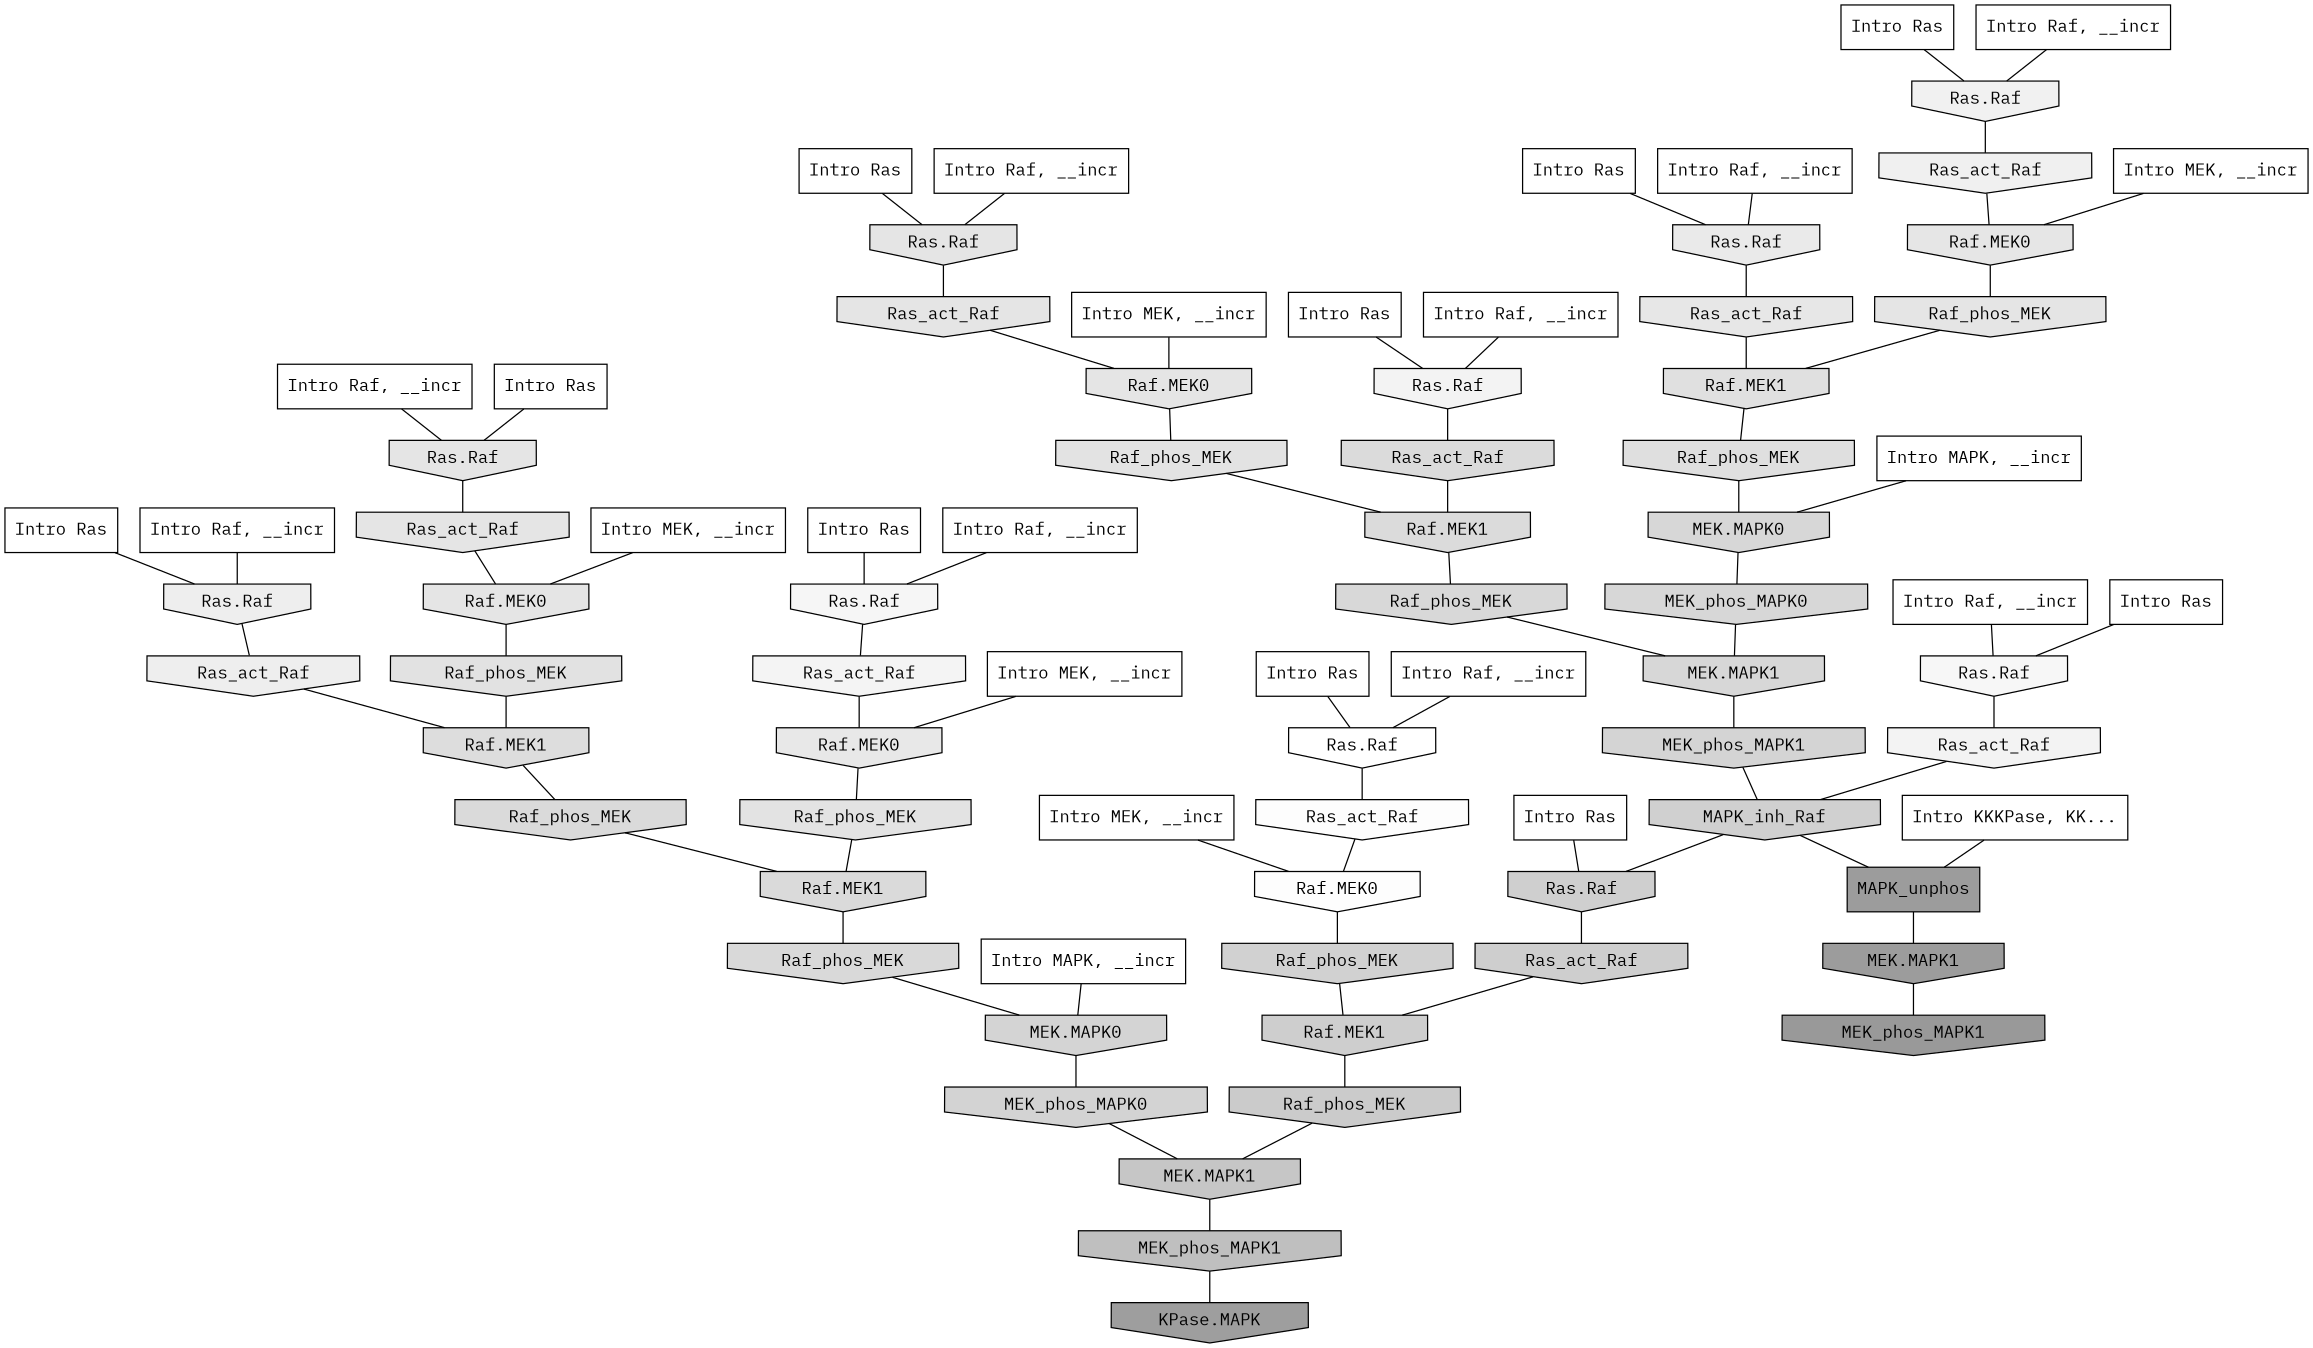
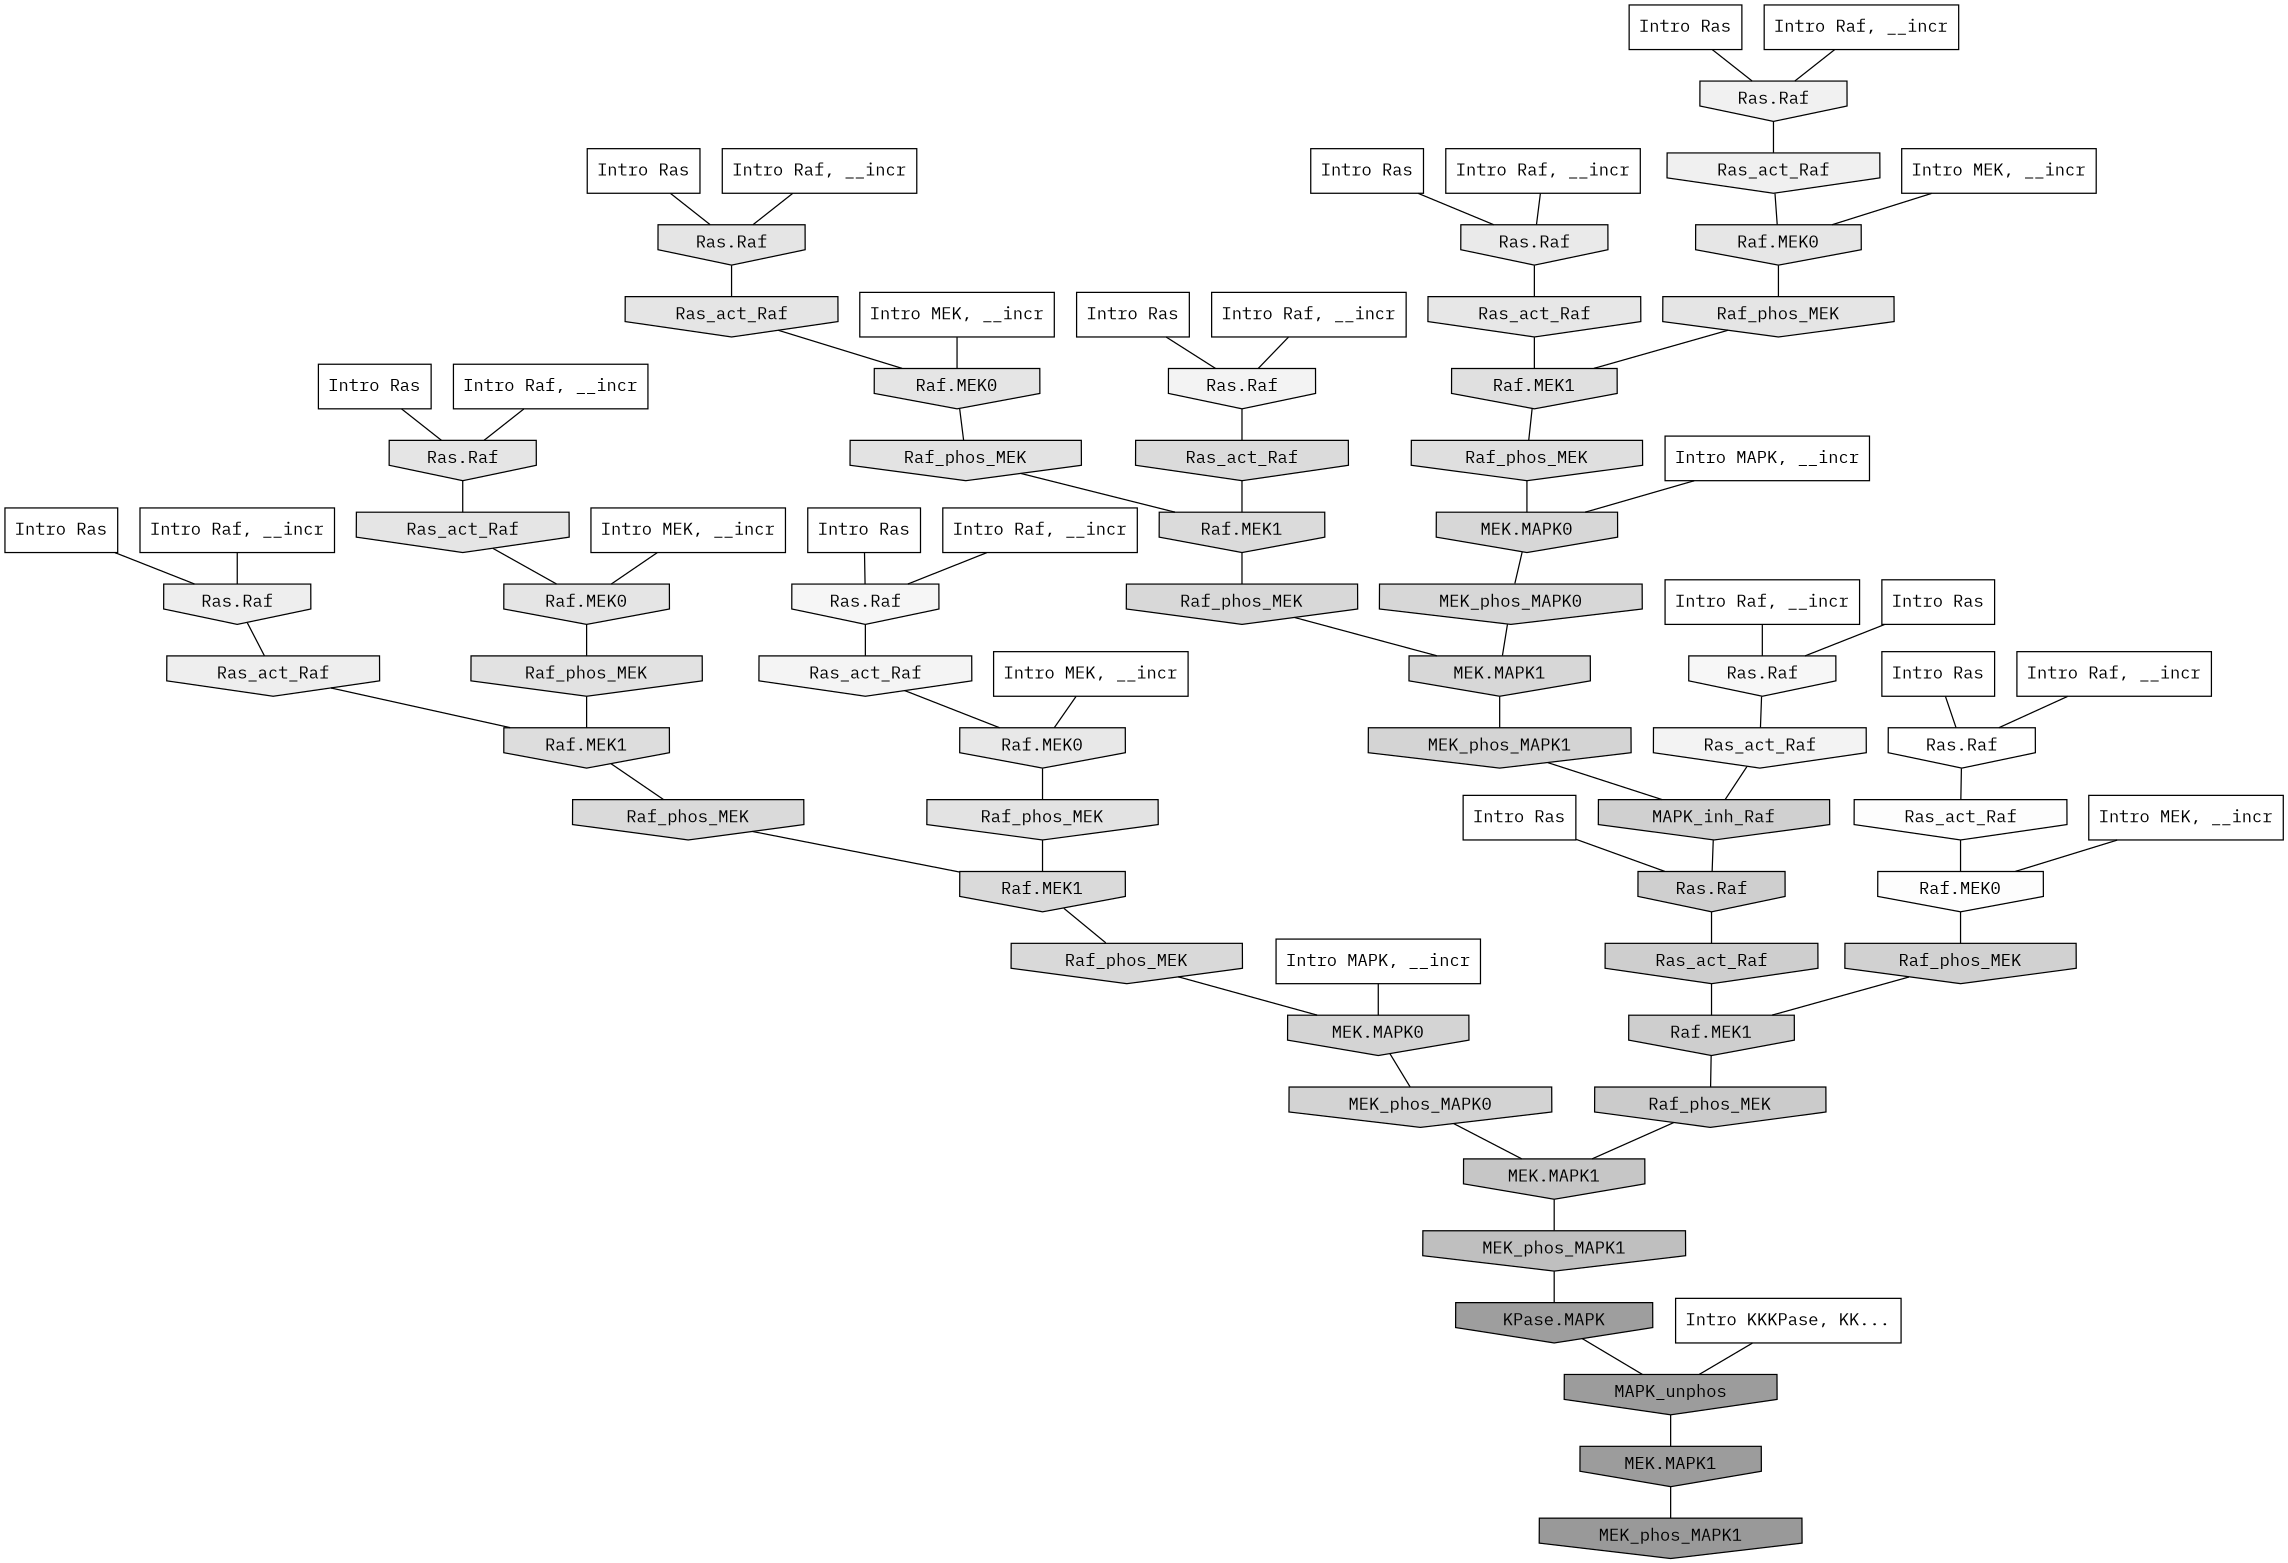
(1834, 851) -> (1612, 1357)
(1913, 890) -> (1671, 1393)
